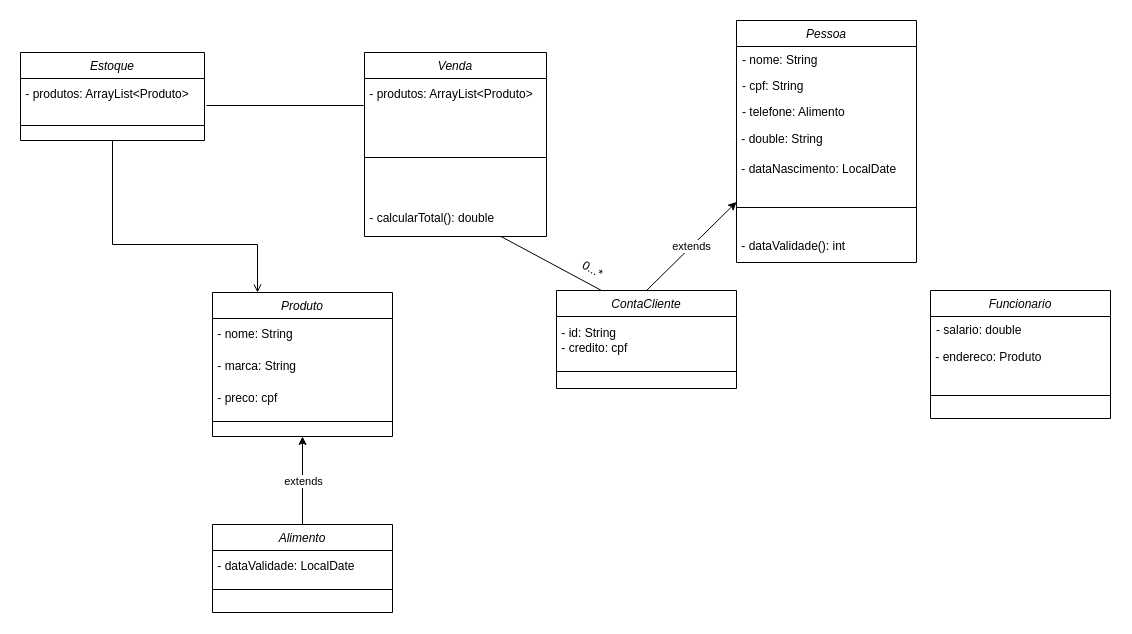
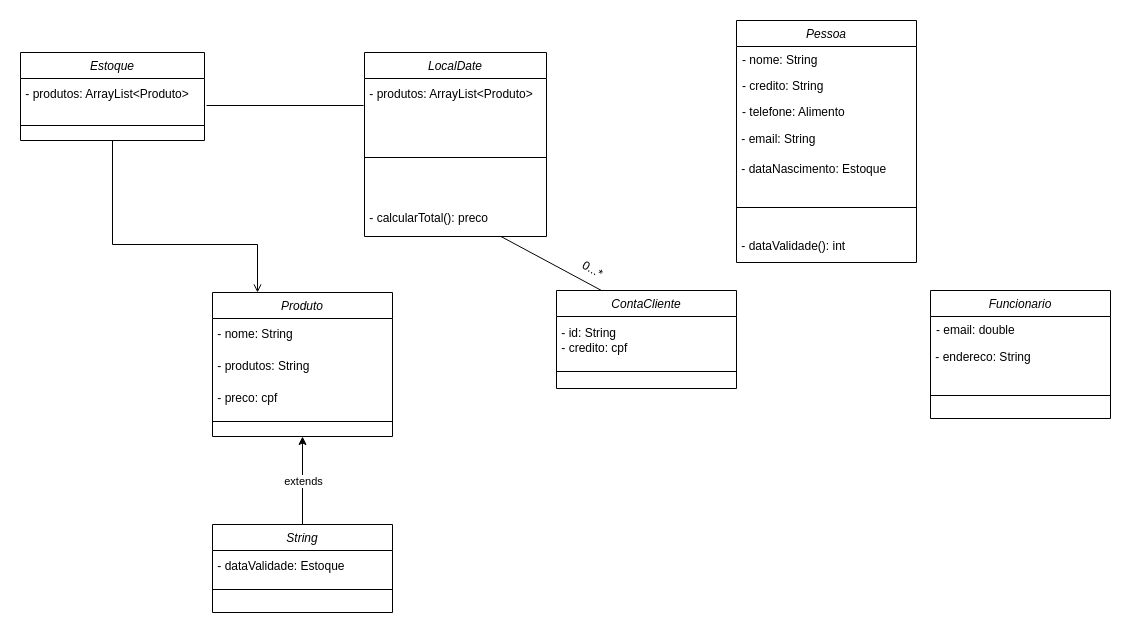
(455, 66) -> (455, 66)
(779, 86) -> (791, 86)
(784, 140) -> (780, 140)
(821, 170) -> (816, 170)
(440, 219) -> (438, 219)
(689, 249) -> none
(984, 330) -> (977, 330)
(992, 358) -> (987, 358)
(259, 367) -> (269, 367)
(302, 538) -> (302, 538)
(289, 567) -> (284, 567)
